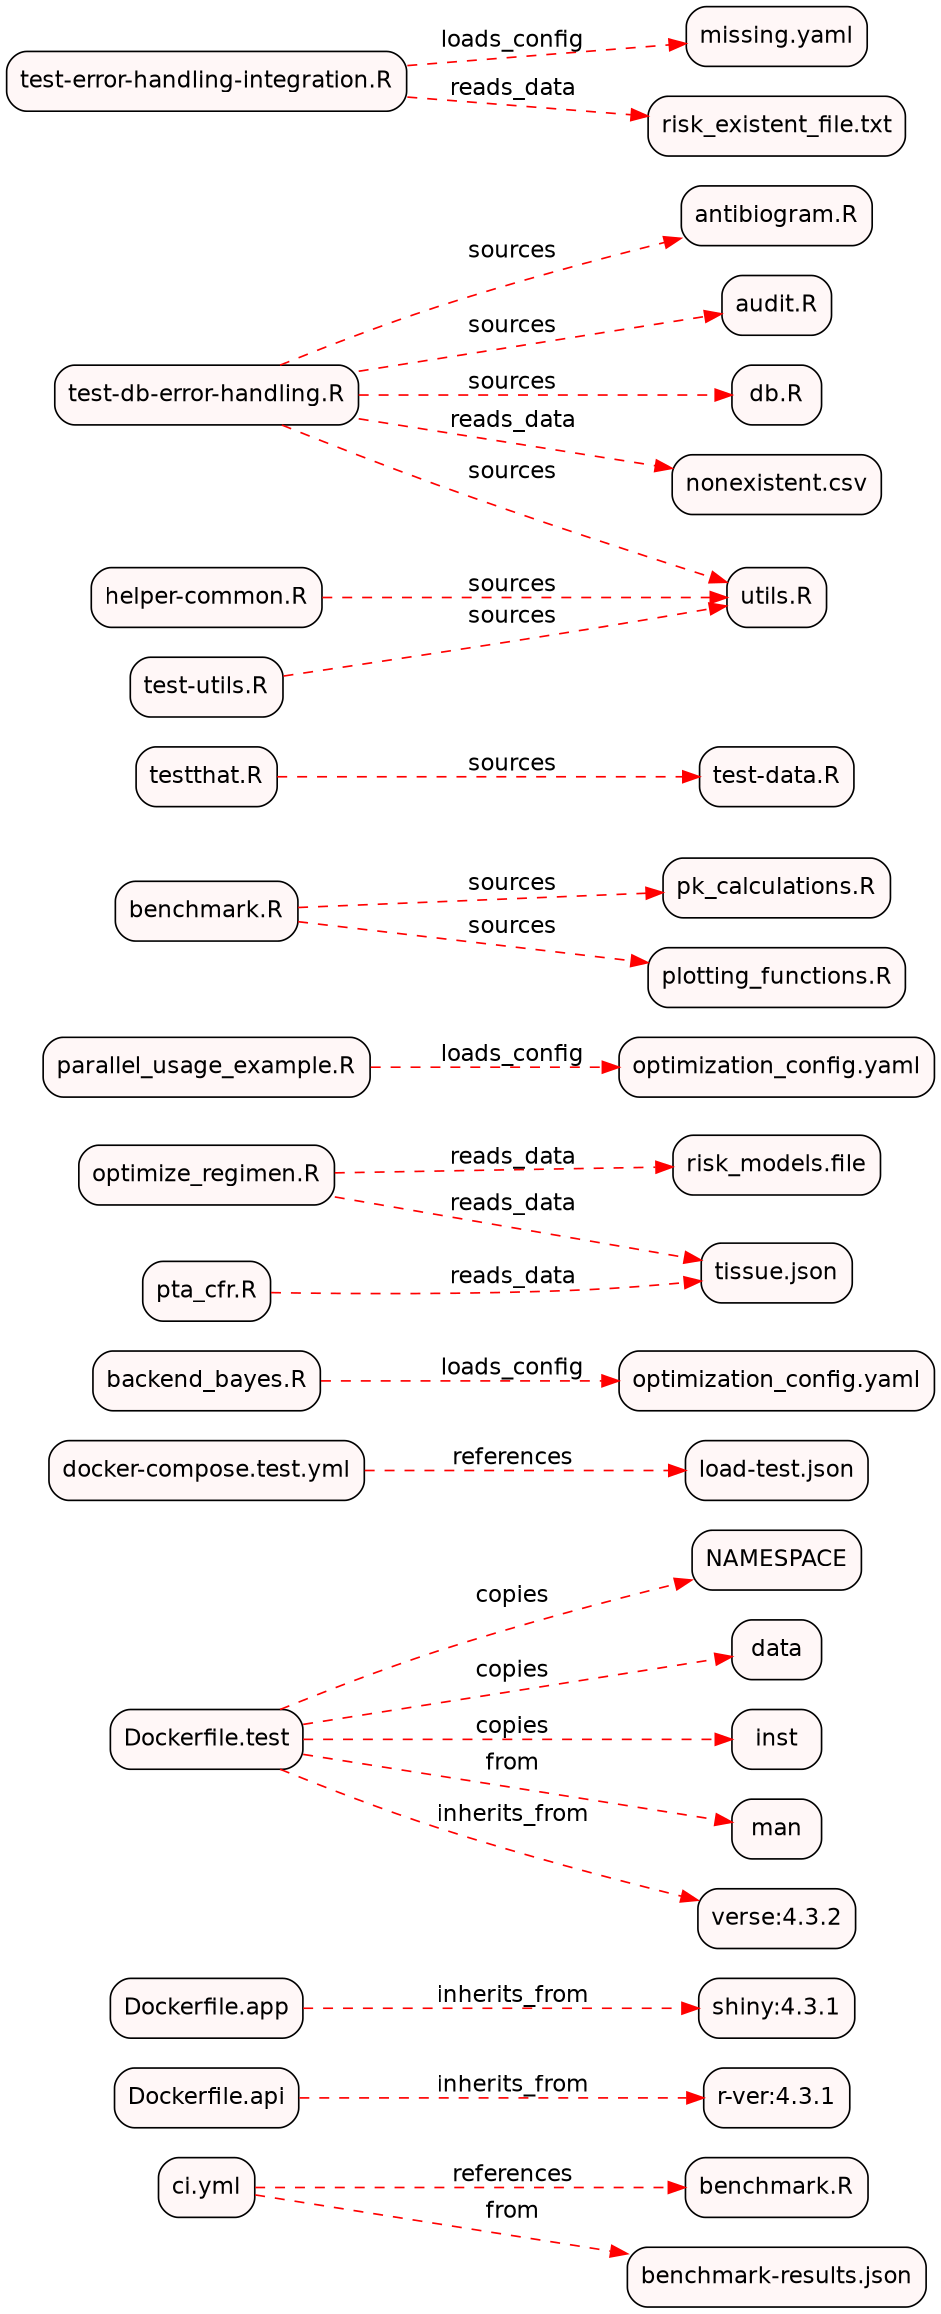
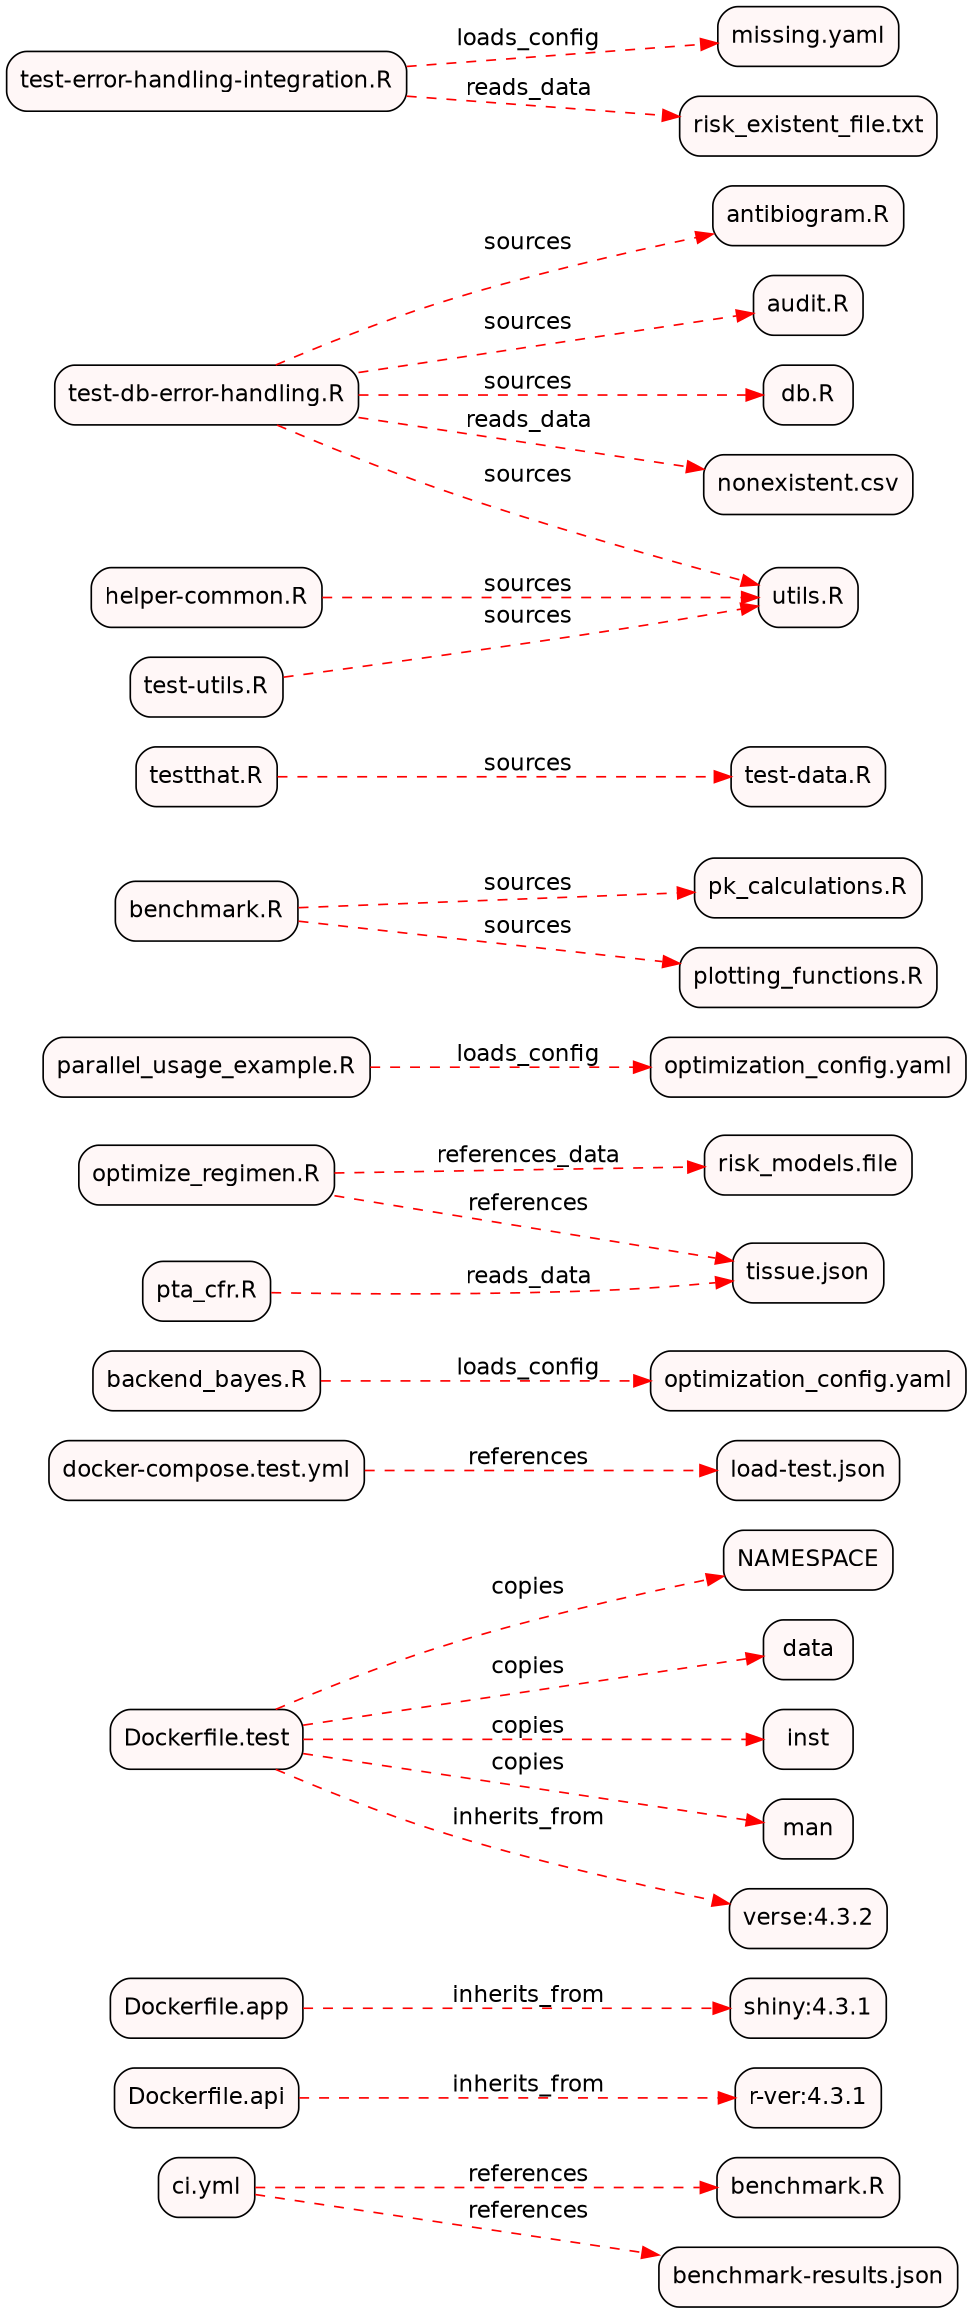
(513, 1158) -> (529, 1156)
(513, 1204) -> (529, 1204)
(513, 1763) -> (529, 1763)
(513, 2212) -> (529, 2212)
